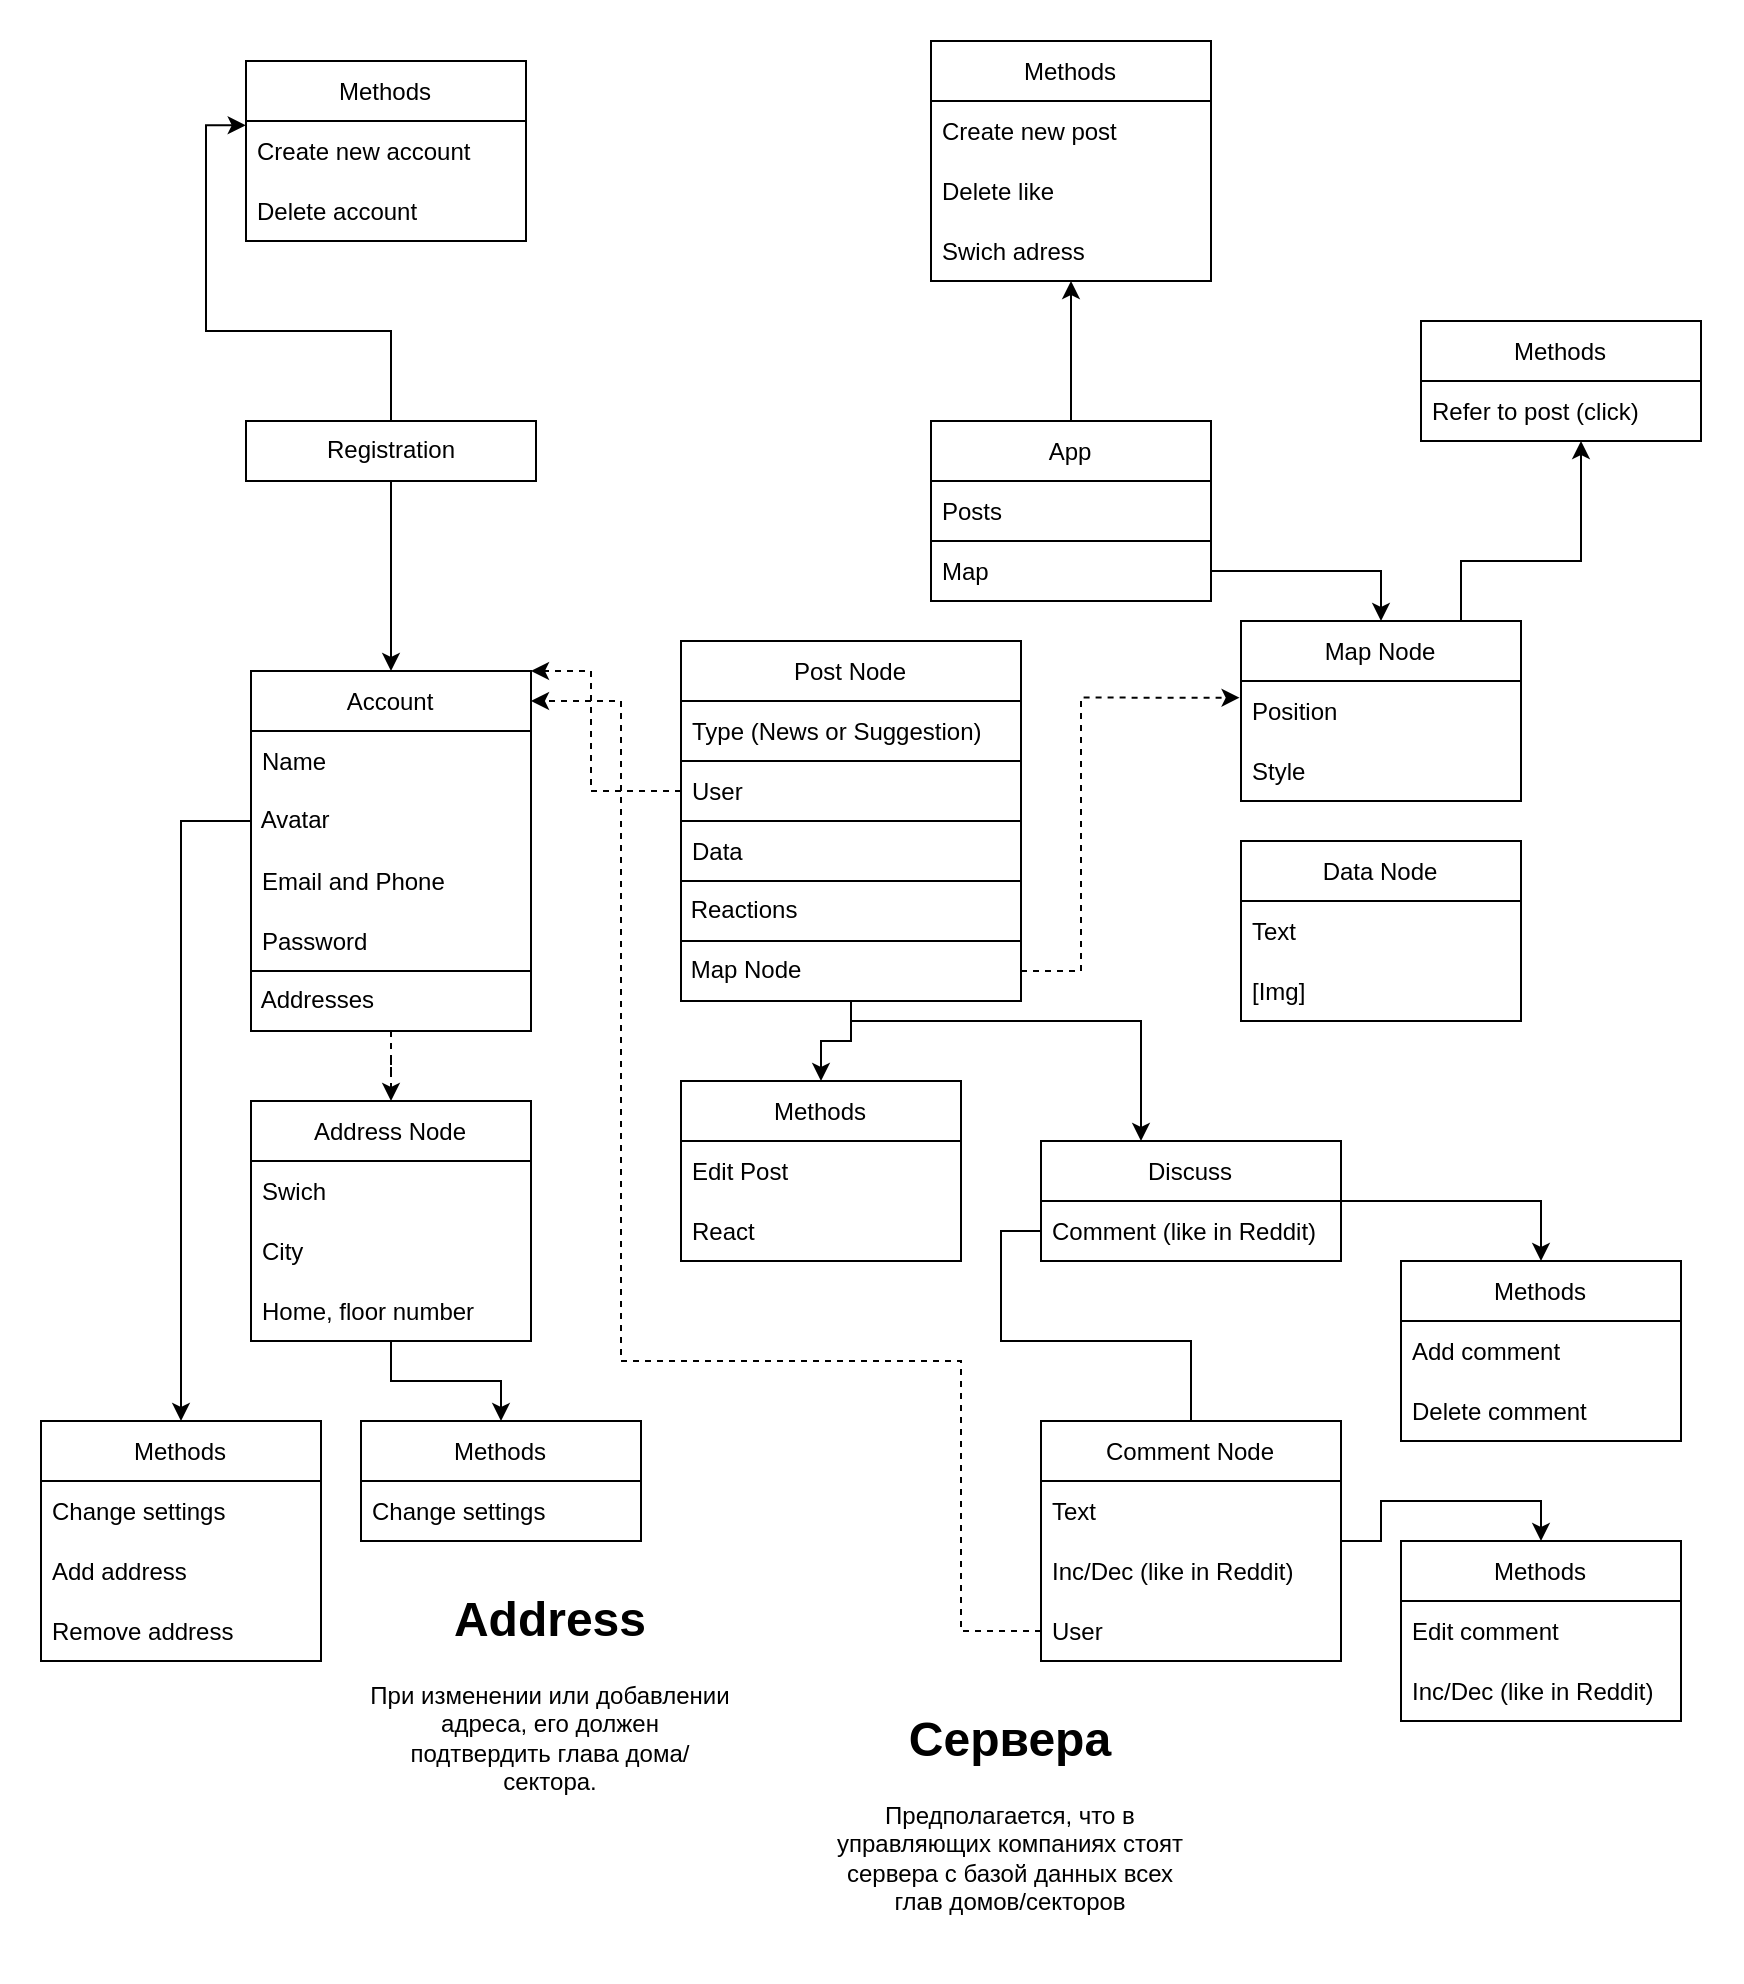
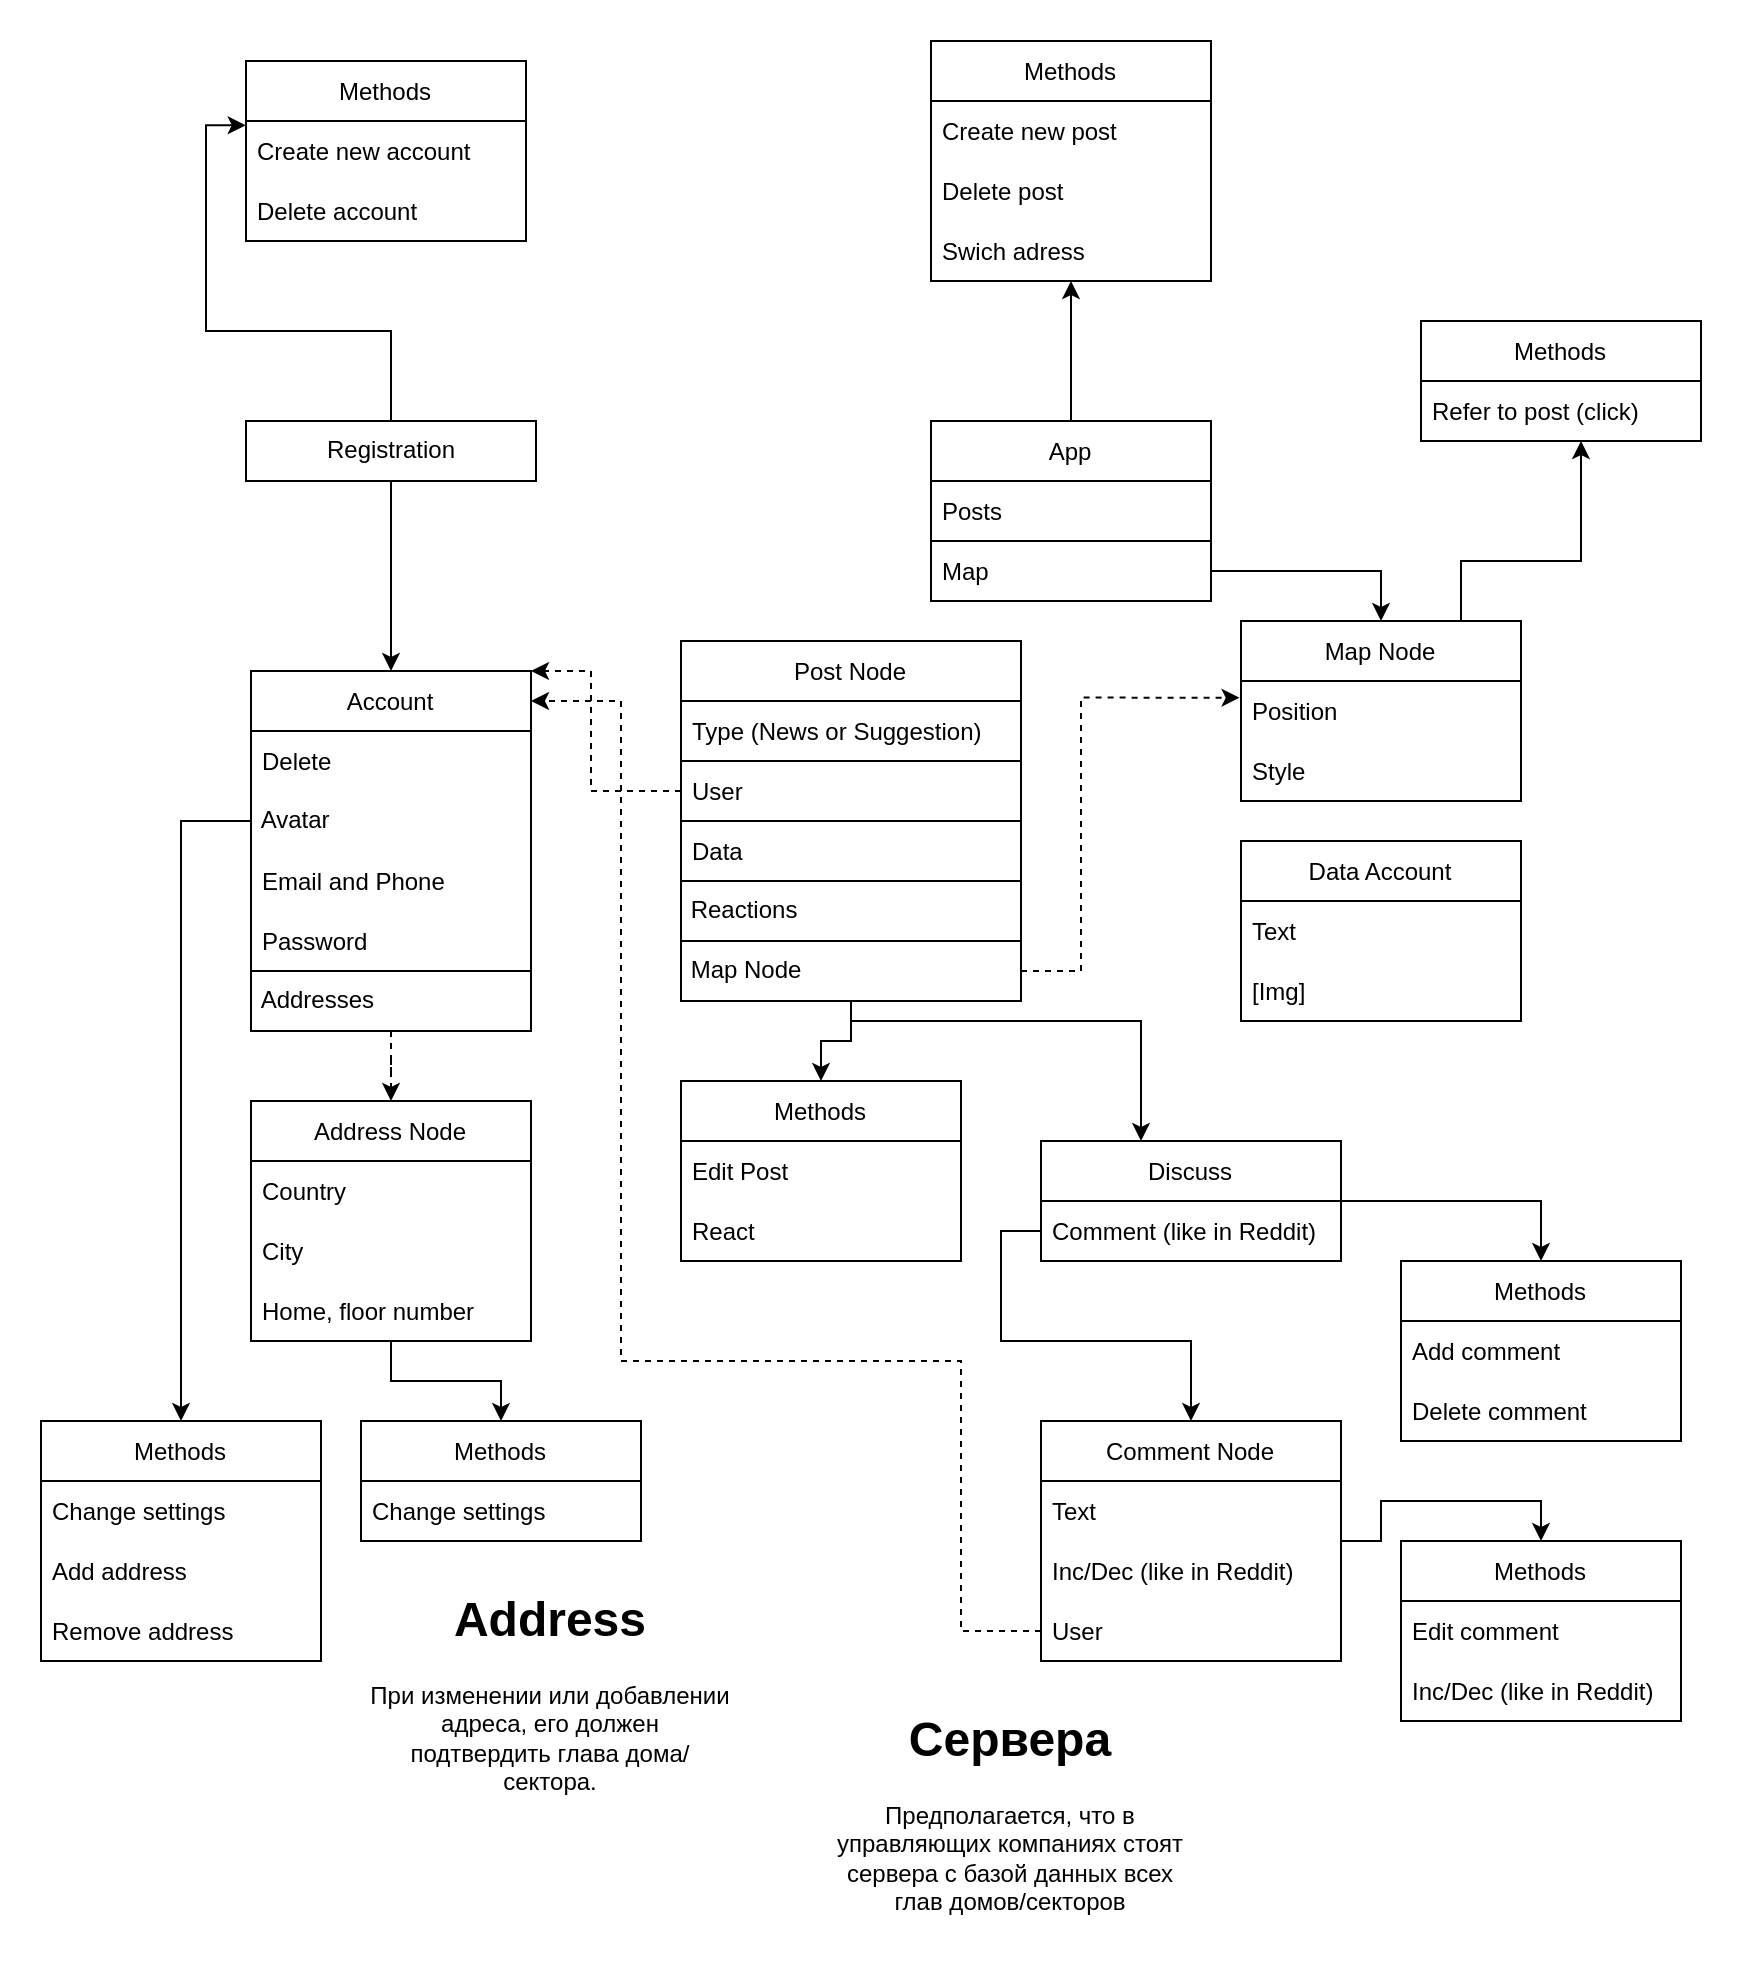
(1003, 192) -> (1010, 192)
(289, 762) -> (299, 762)
(1380, 872) -> (1380, 872)
(292, 1192) -> (309, 1192)
(1191, 1411) -> (1191, 1406)
